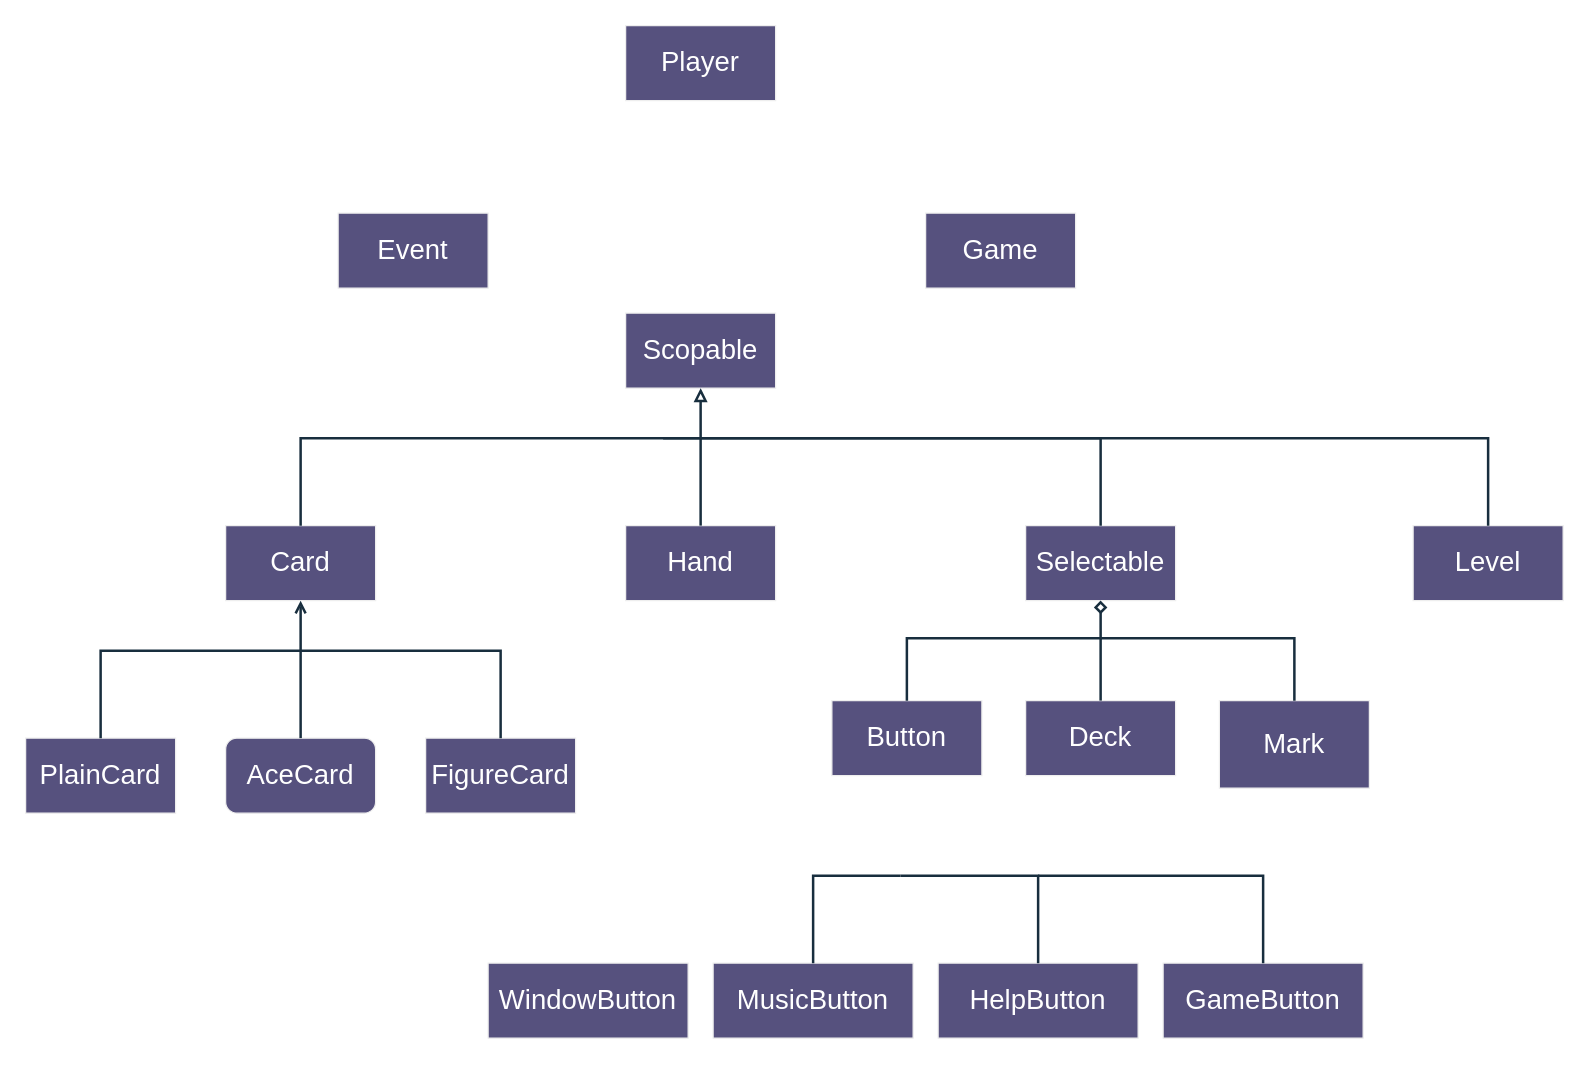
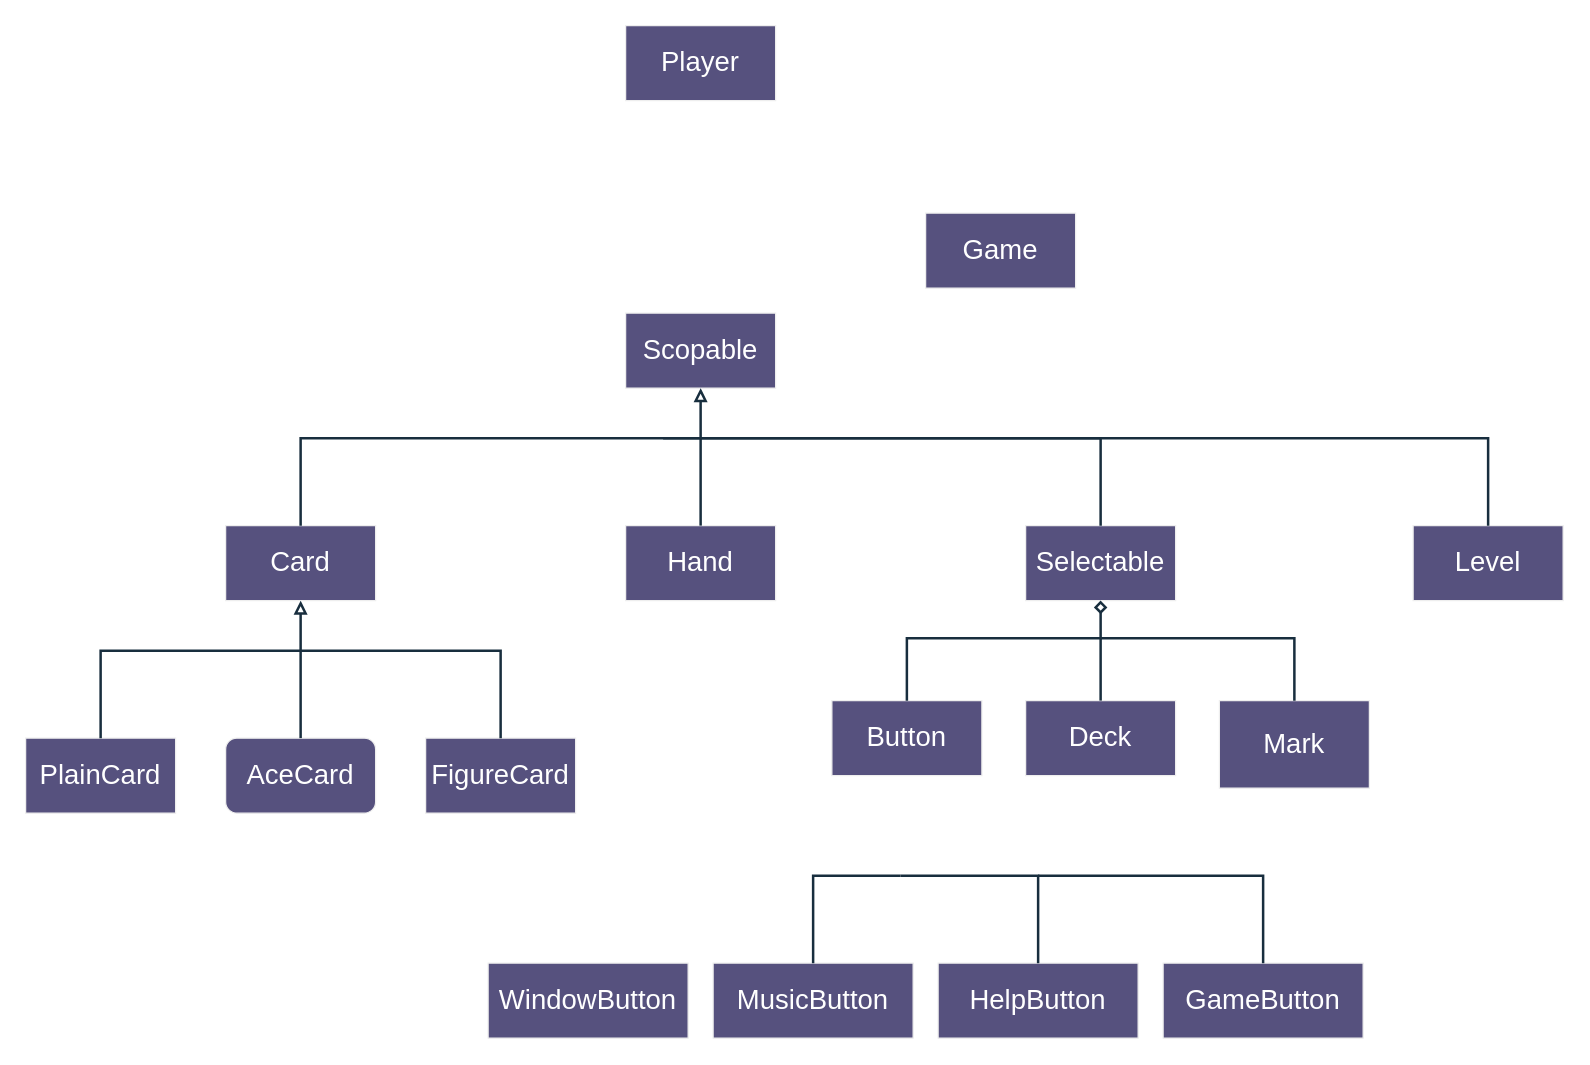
(413, 251) -> none
(301, 611) -> (301, 615)
